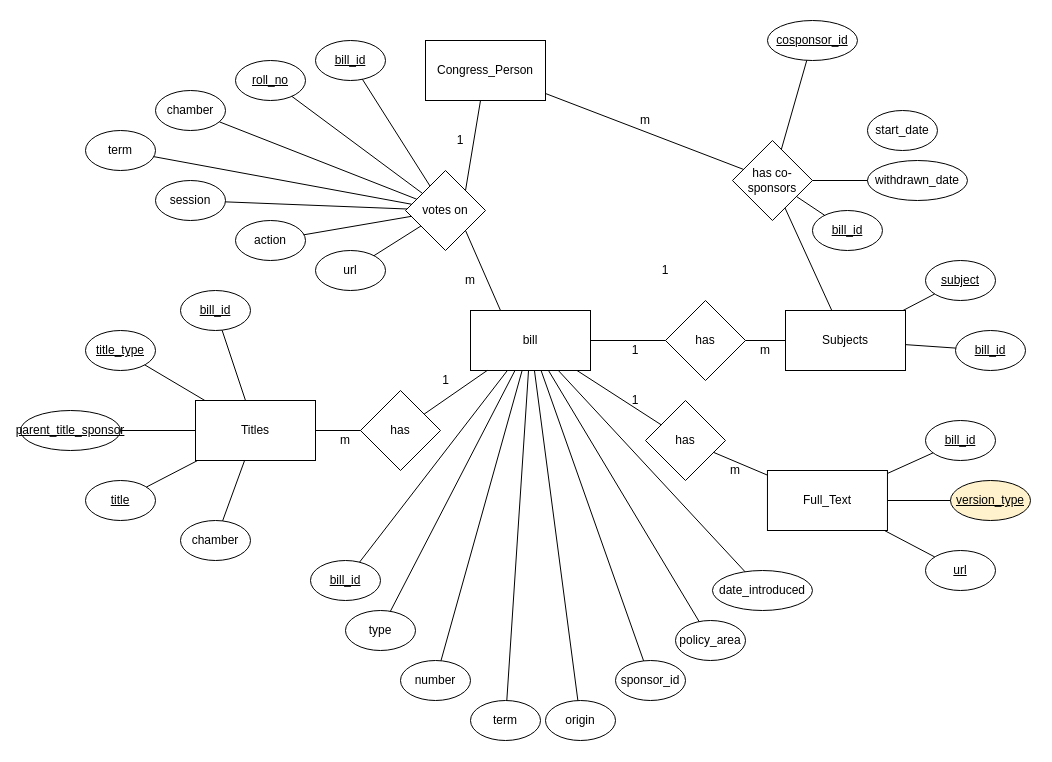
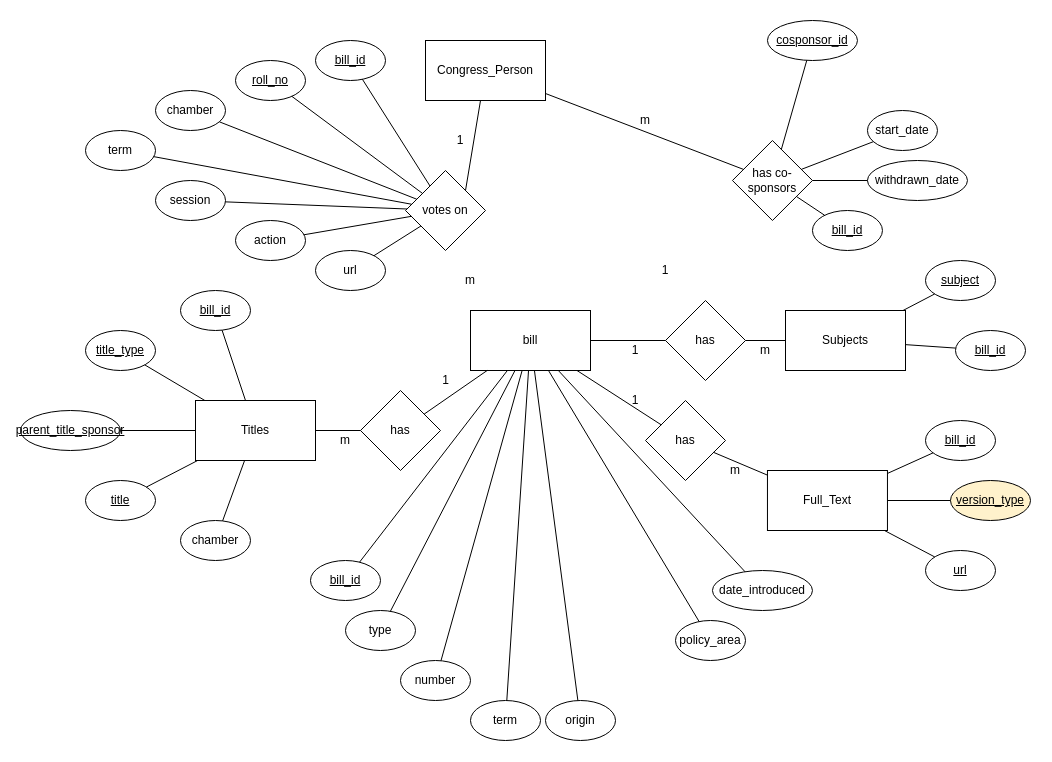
(808, 259) -> (837, 156)
(483, 271) -> none
(593, 516) -> none
(651, 681) -> none
